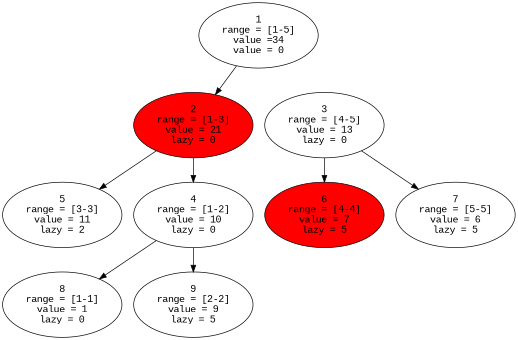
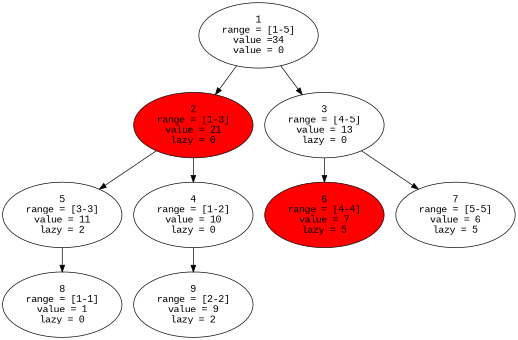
none -> (289, 77)
(131, 258) -> (62, 256)
(193, 305) -> (193, 305)
